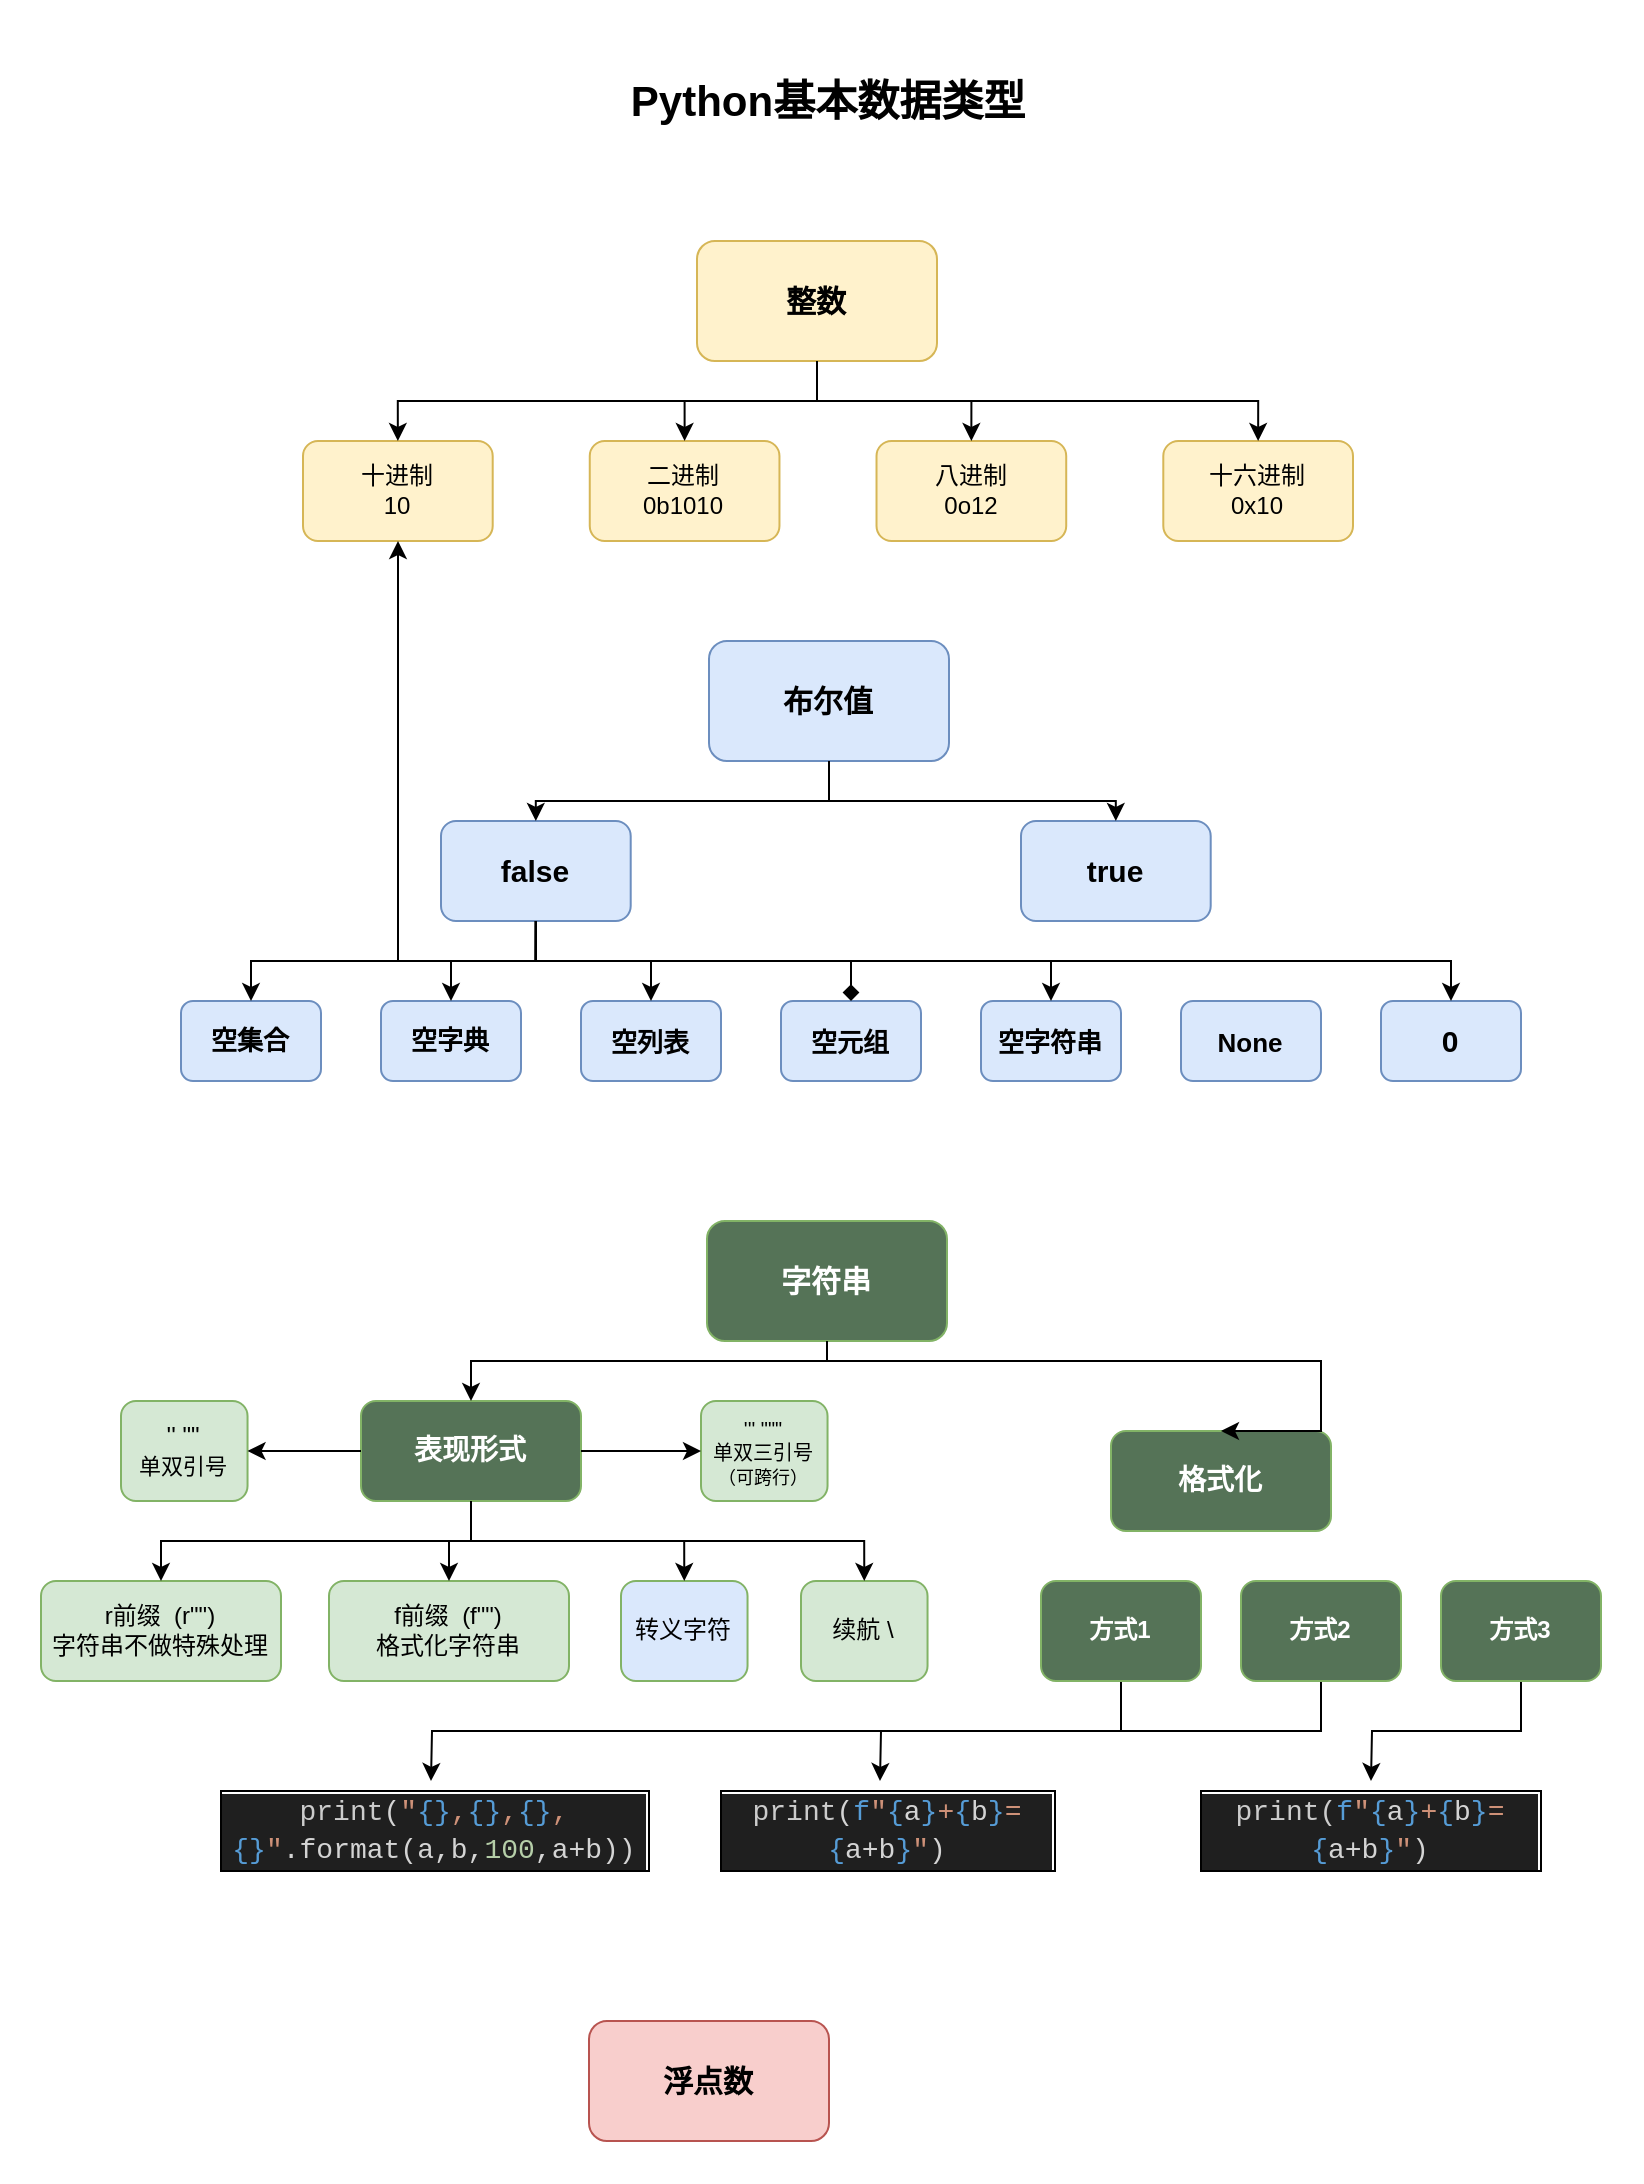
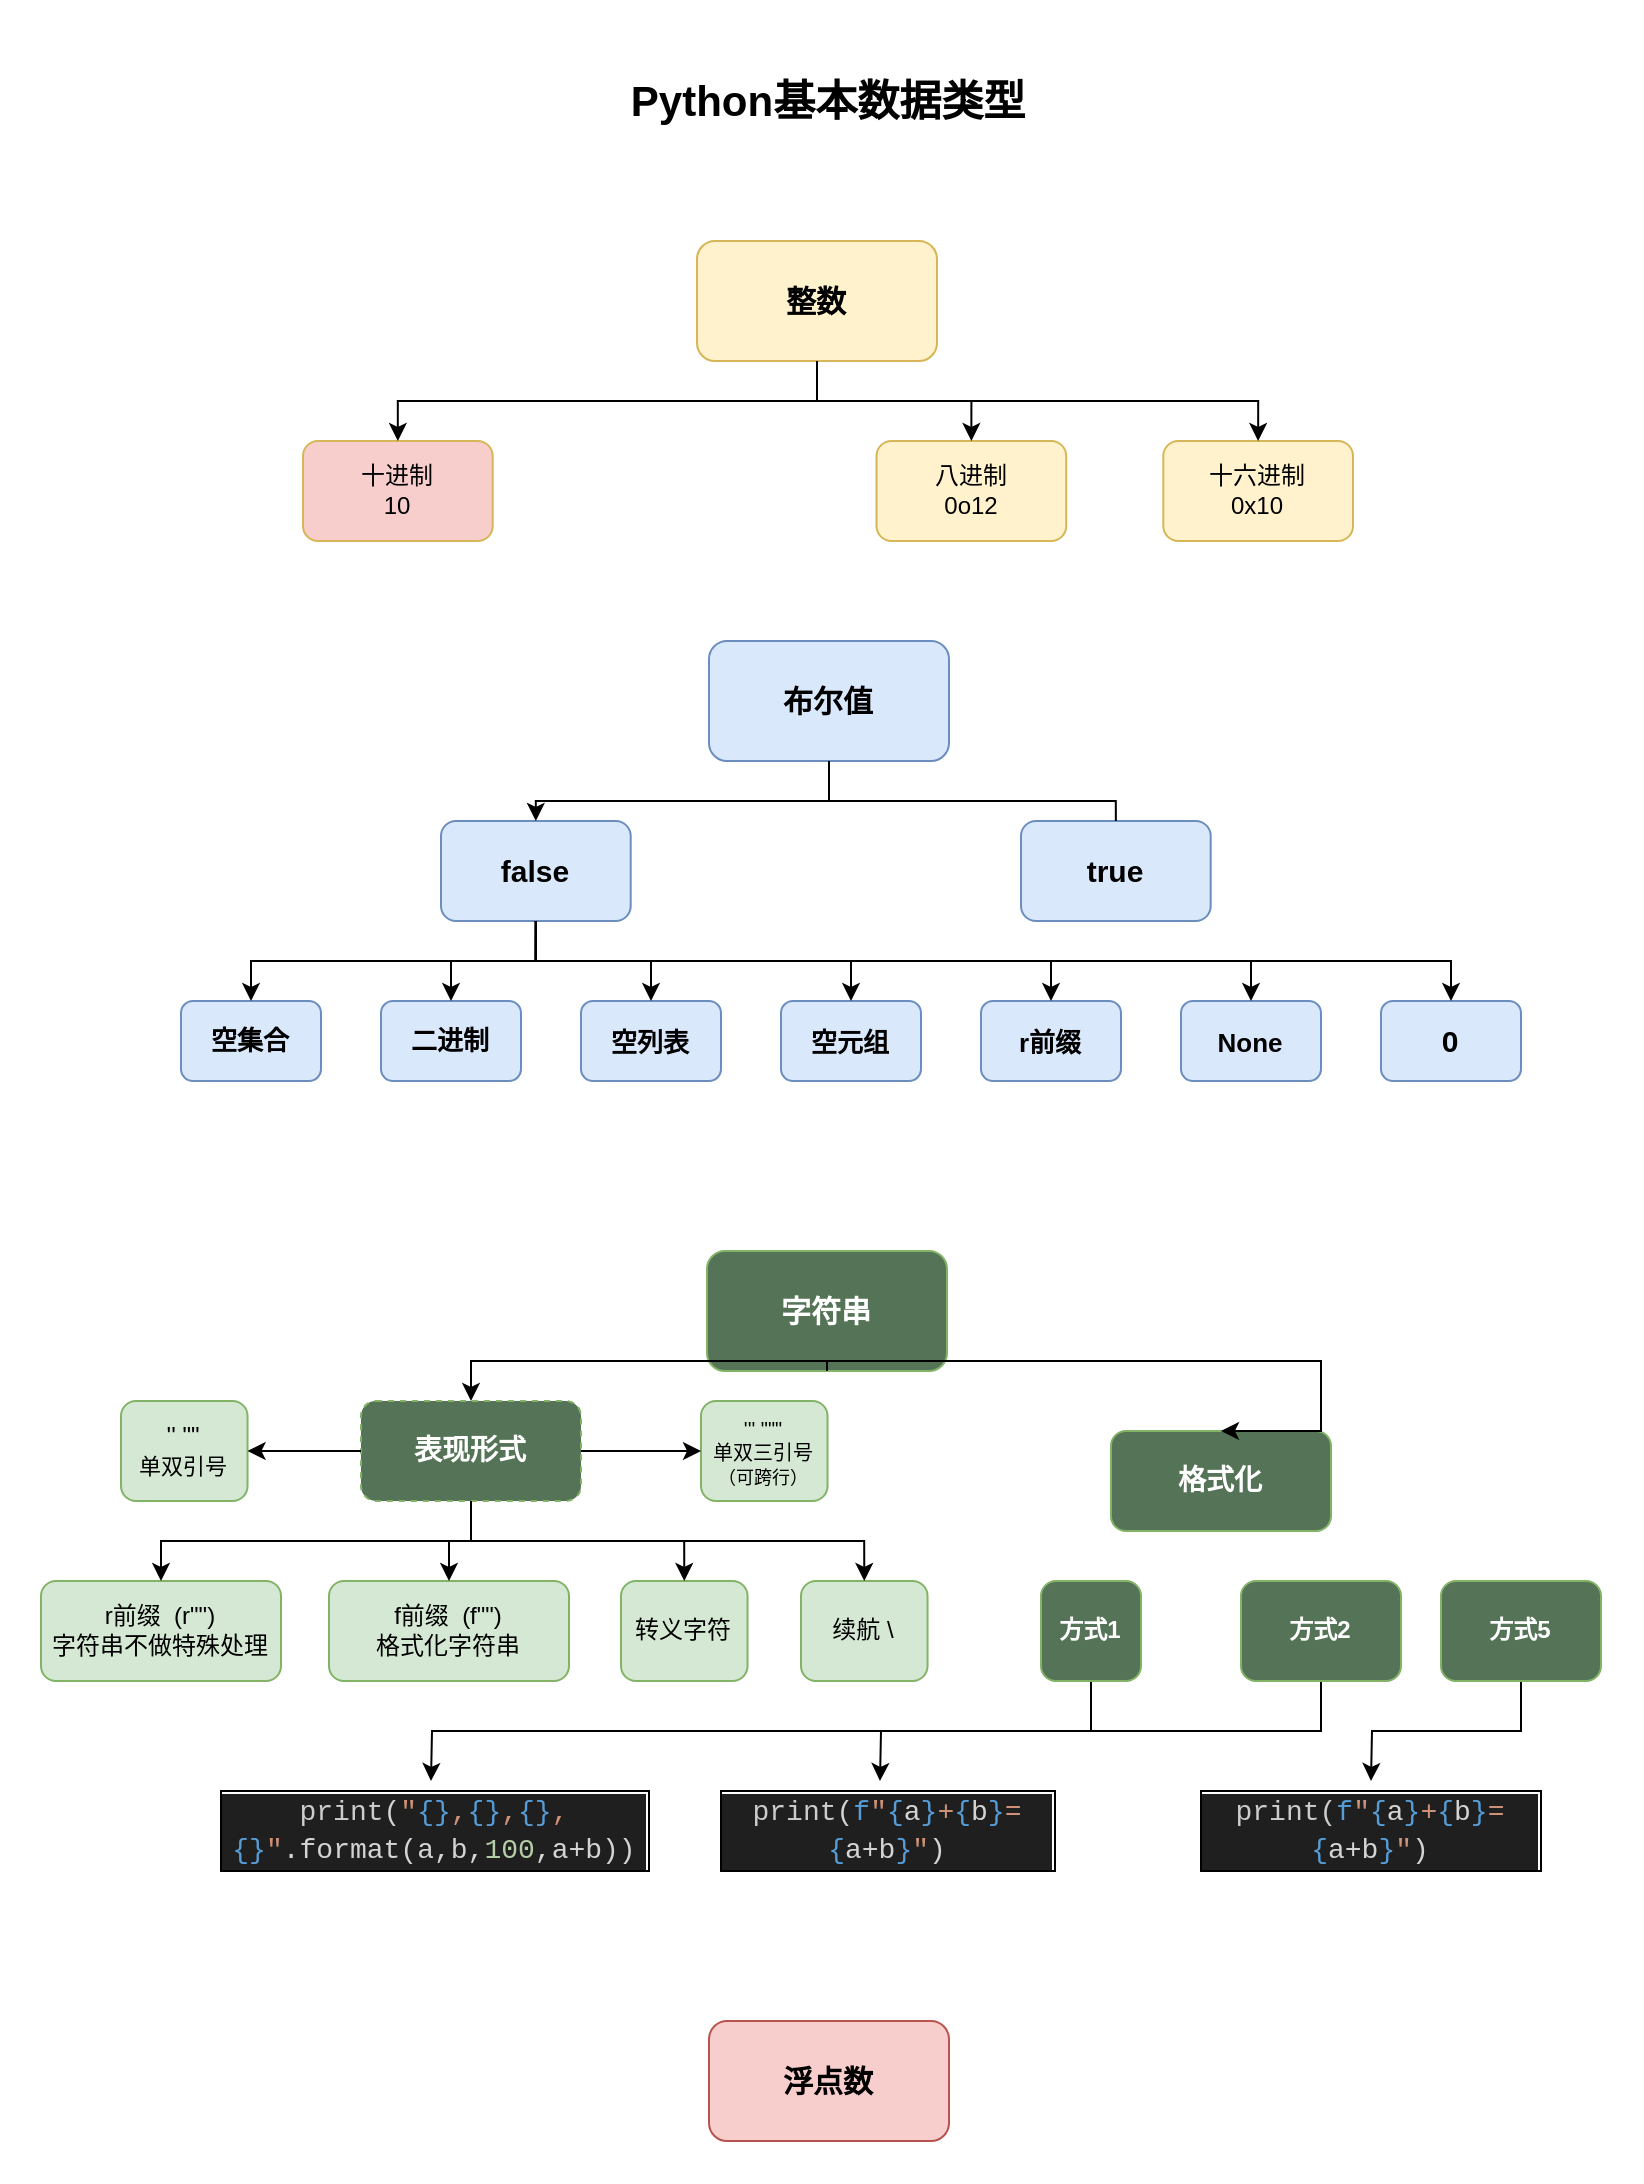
(685, 416) -> none
(398, 491) -> (398, 491)
(685, 491) -> none
(398, 756) -> (1251, 976)
(1116, 806) -> (1116, 812)
(851, 985) -> (851, 986)
(451, 1041) -> (451, 1041)
(1051, 1041) -> (1051, 1041)
(827, 1281) -> (827, 1311)
(471, 1451) -> (471, 1451)
(684, 1631) -> (684, 1631)
(1121, 1631) -> (1091, 1631)
(1521, 1631) -> (1521, 1631)
(709, 2081) -> (829, 2081)
